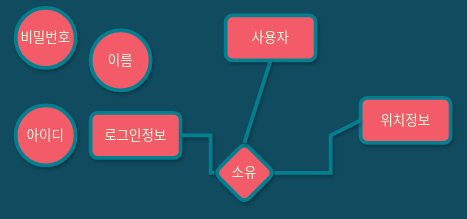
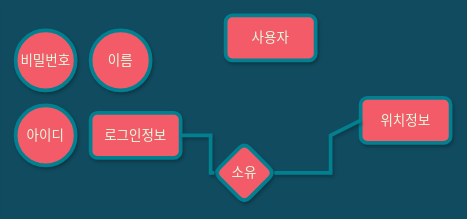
(45, 38) -> (45, 60)
(257, 102) -> none
